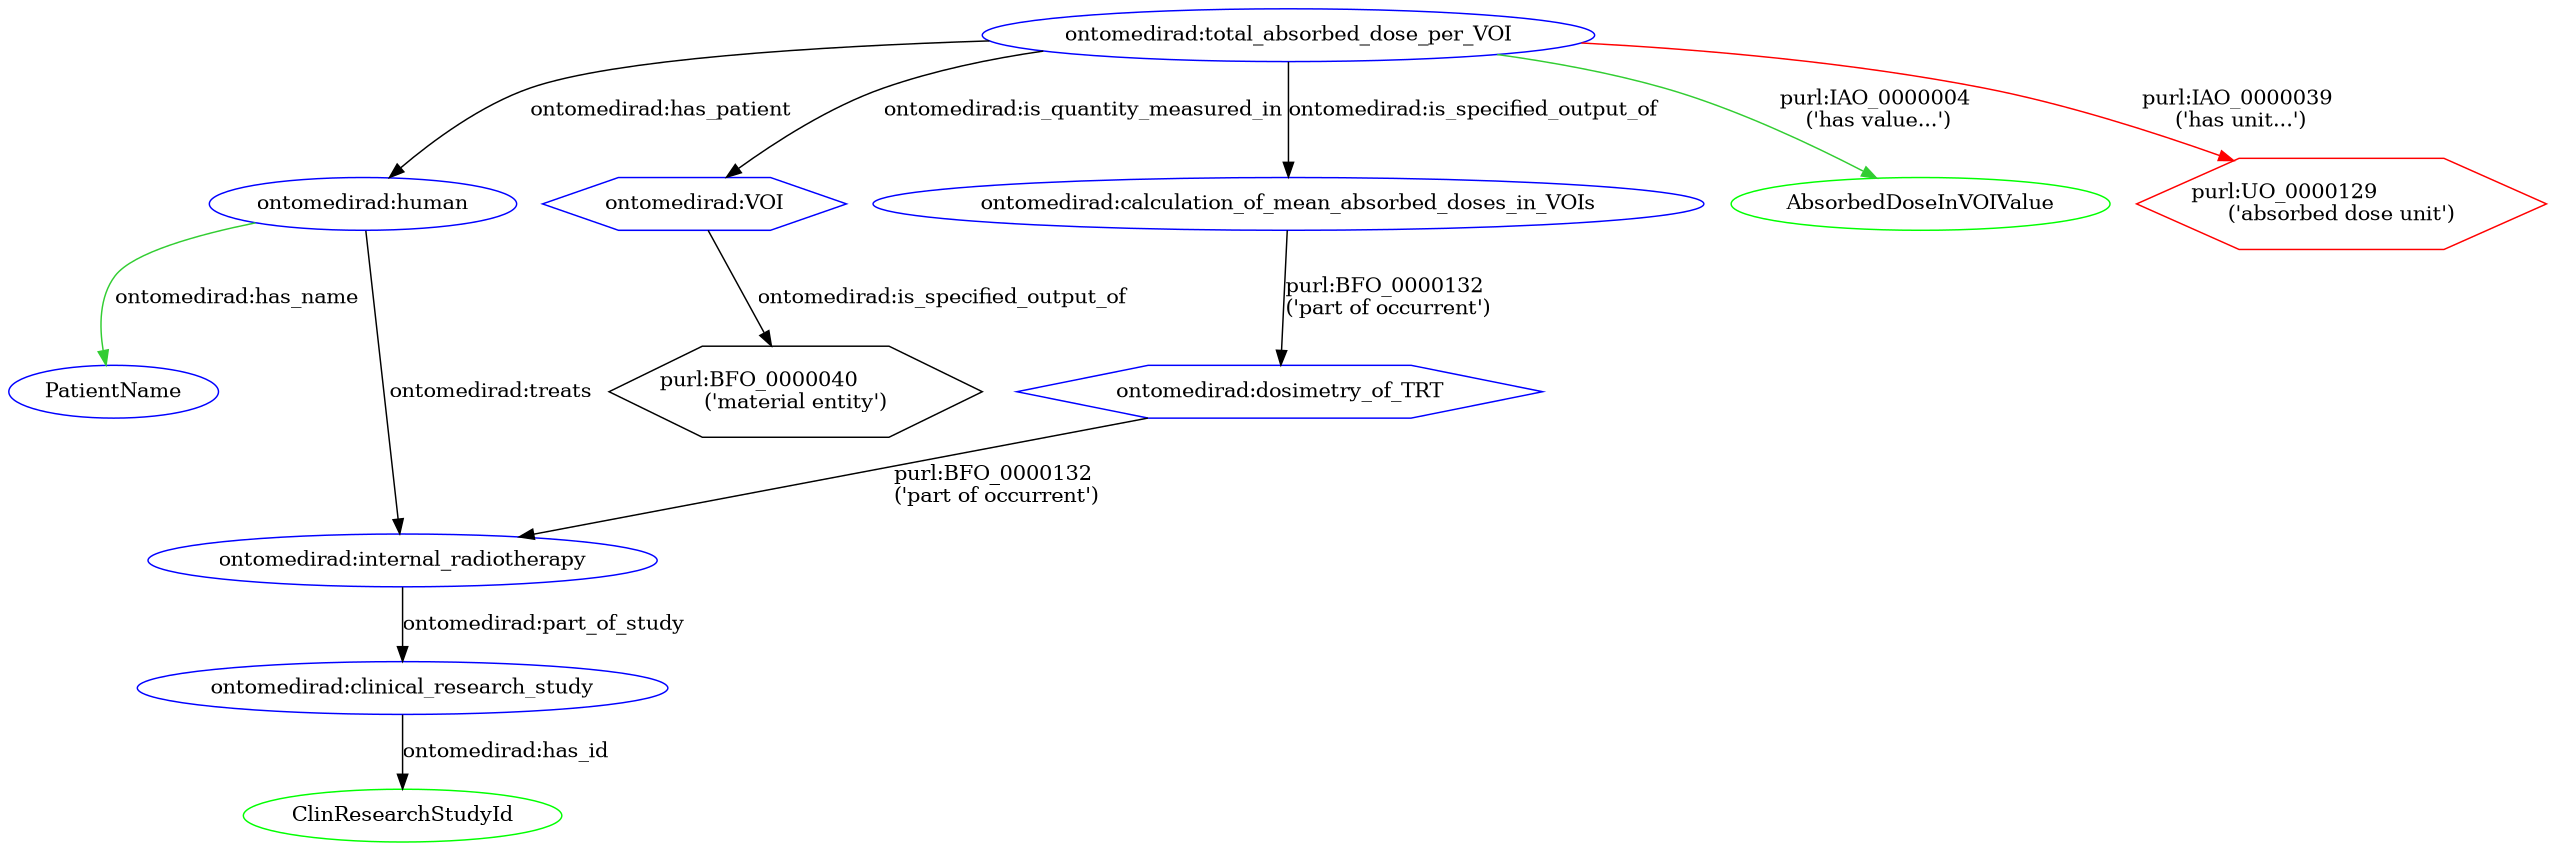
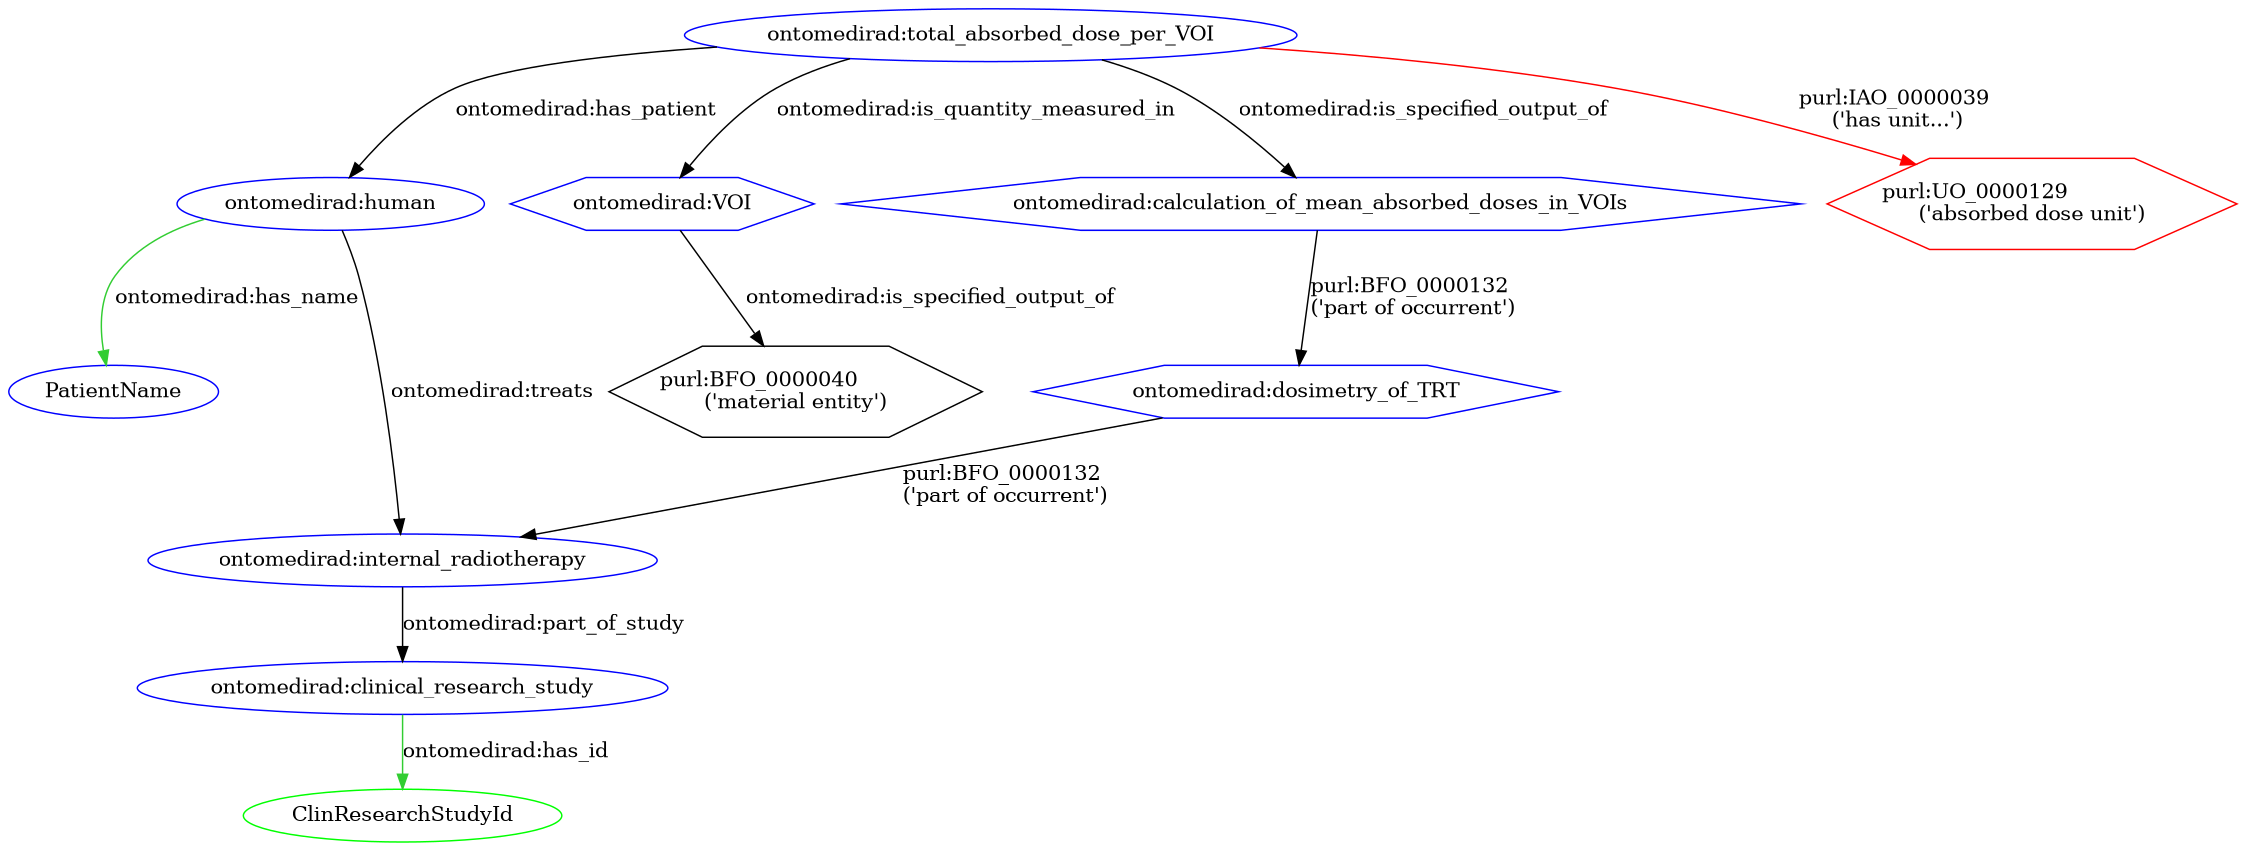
(1288, 204) -> (1321, 204)
(1921, 204) -> none
(403, 744) -> (403, 744)
